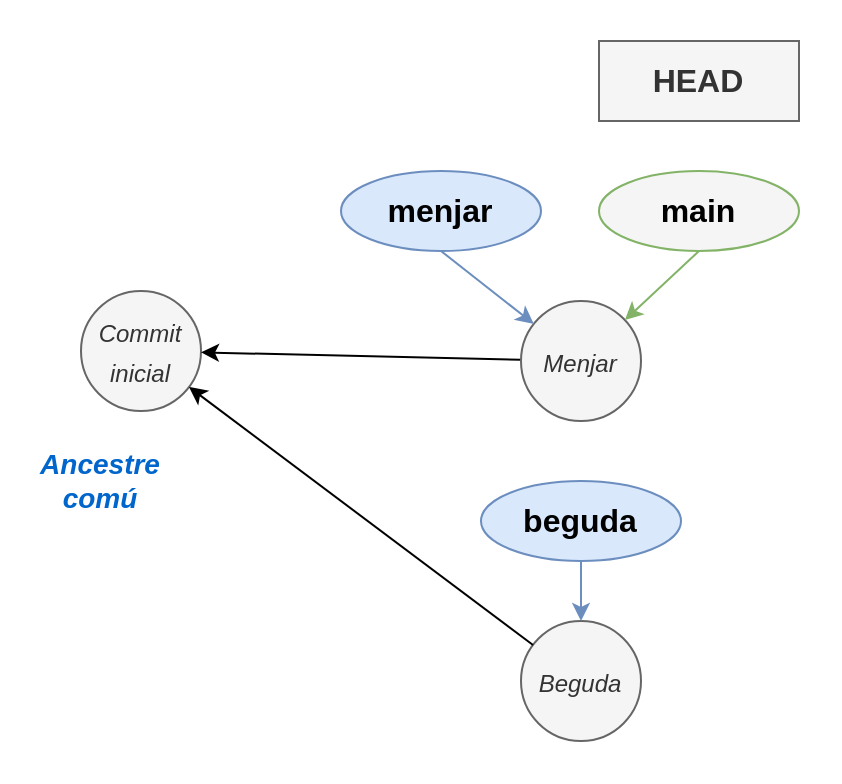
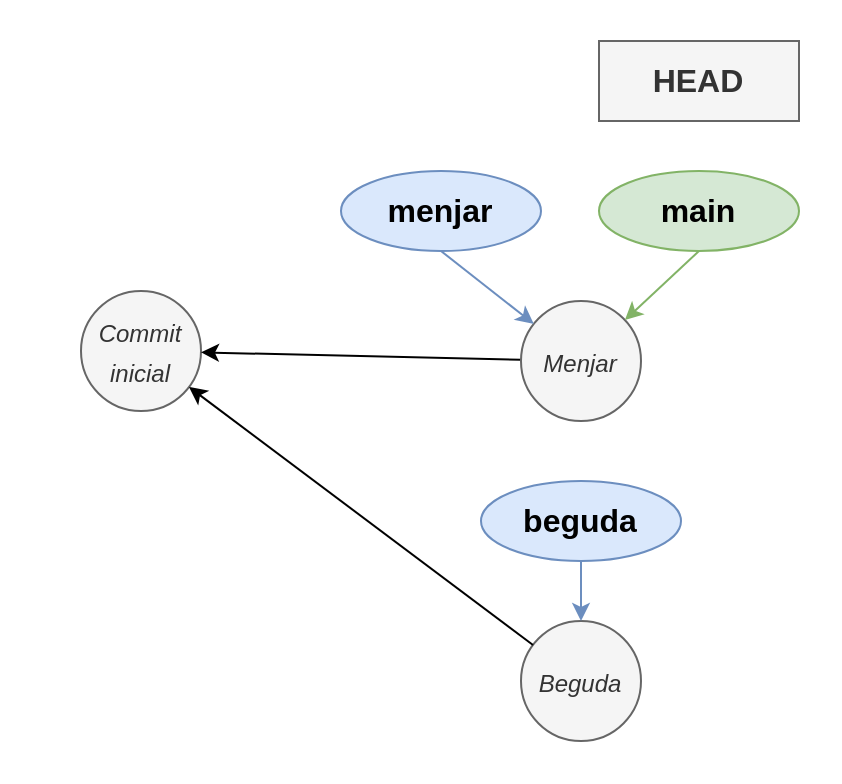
(699, 211) -> (699, 211)
(101, 481) -> none
